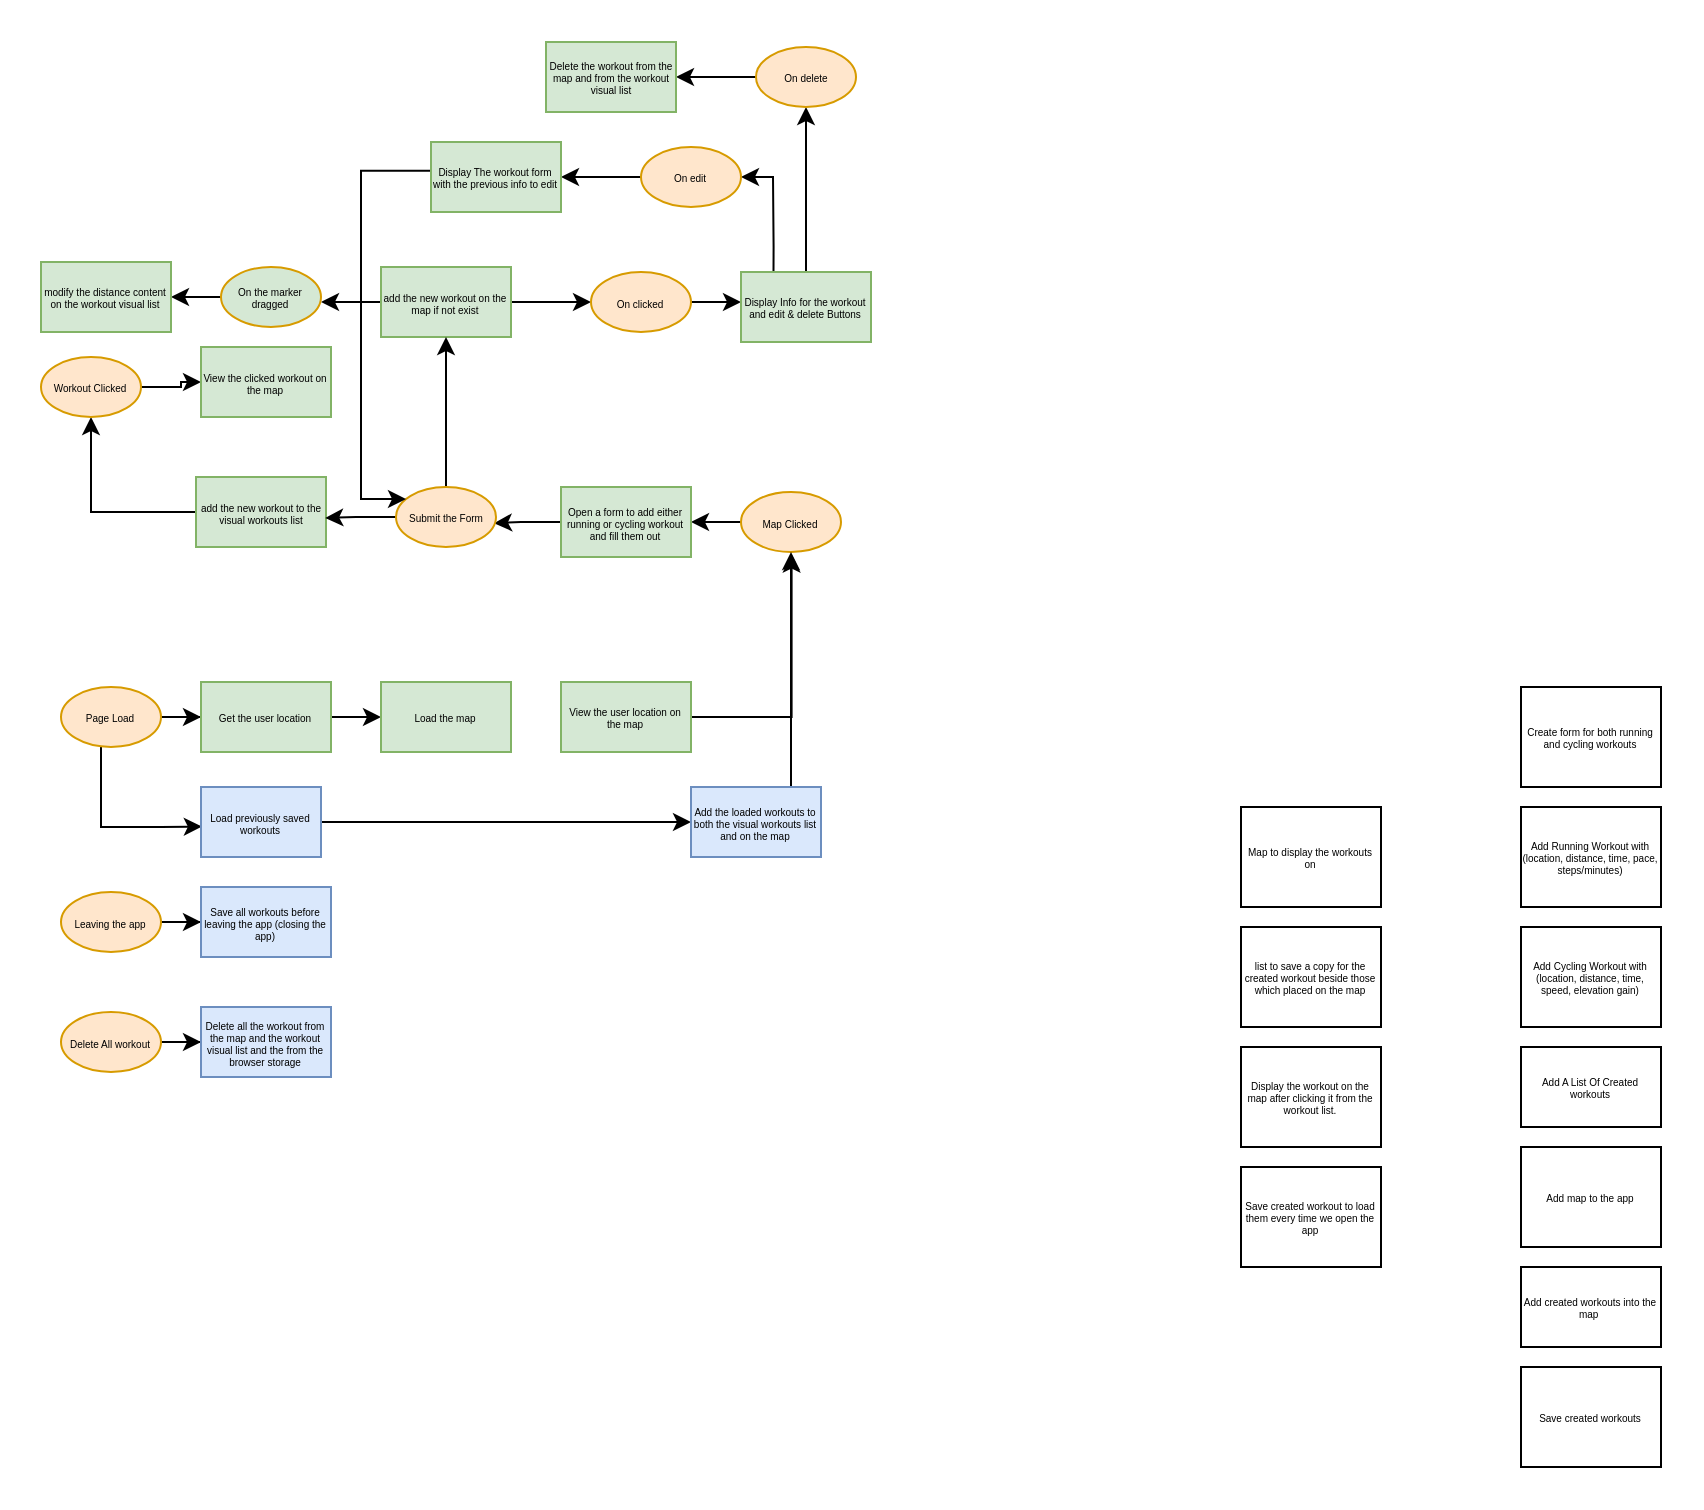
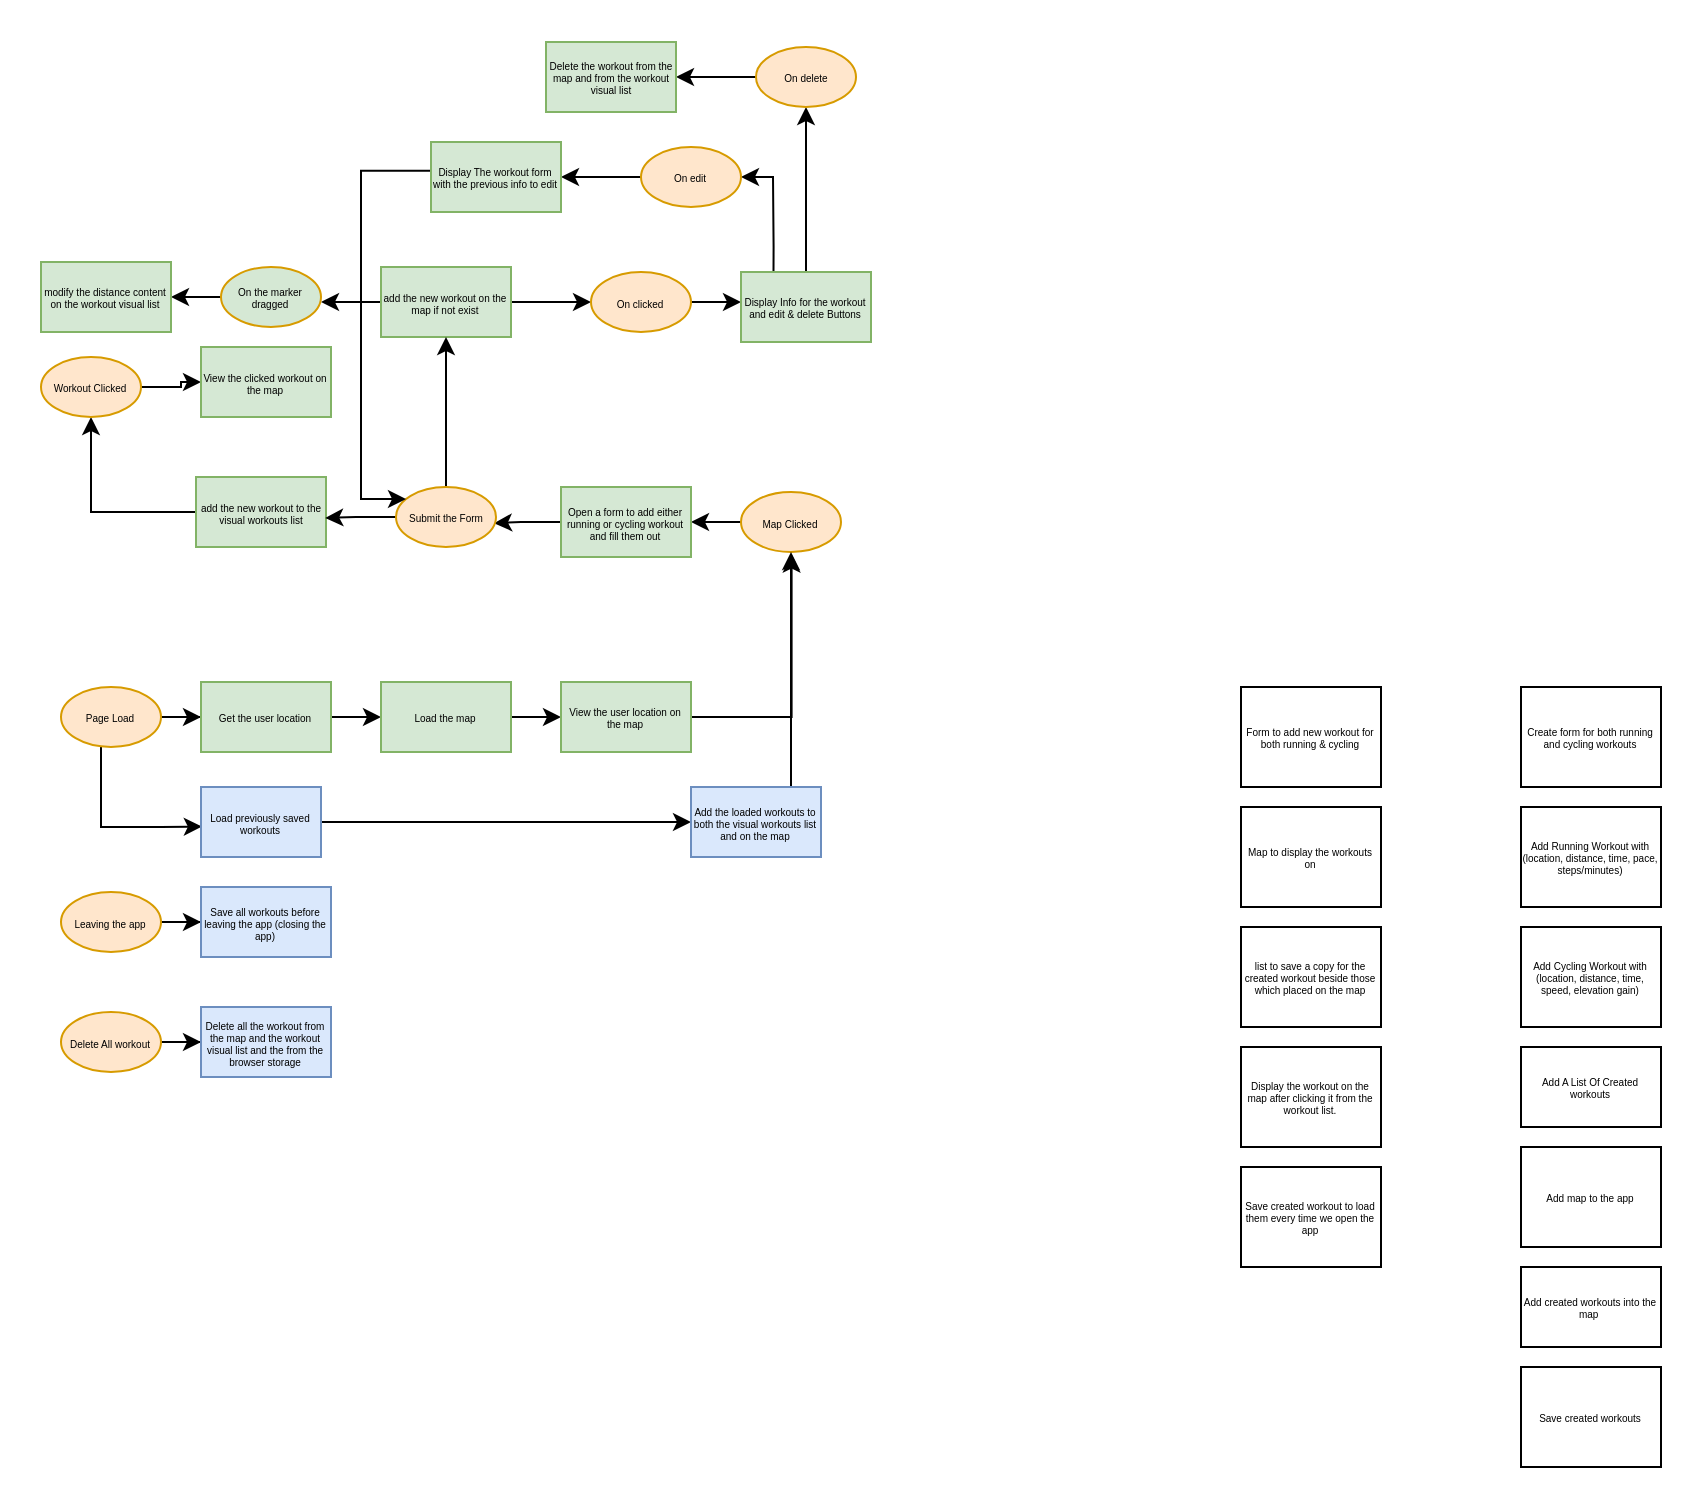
none -> (543, 717)
none -> (1311, 737)
